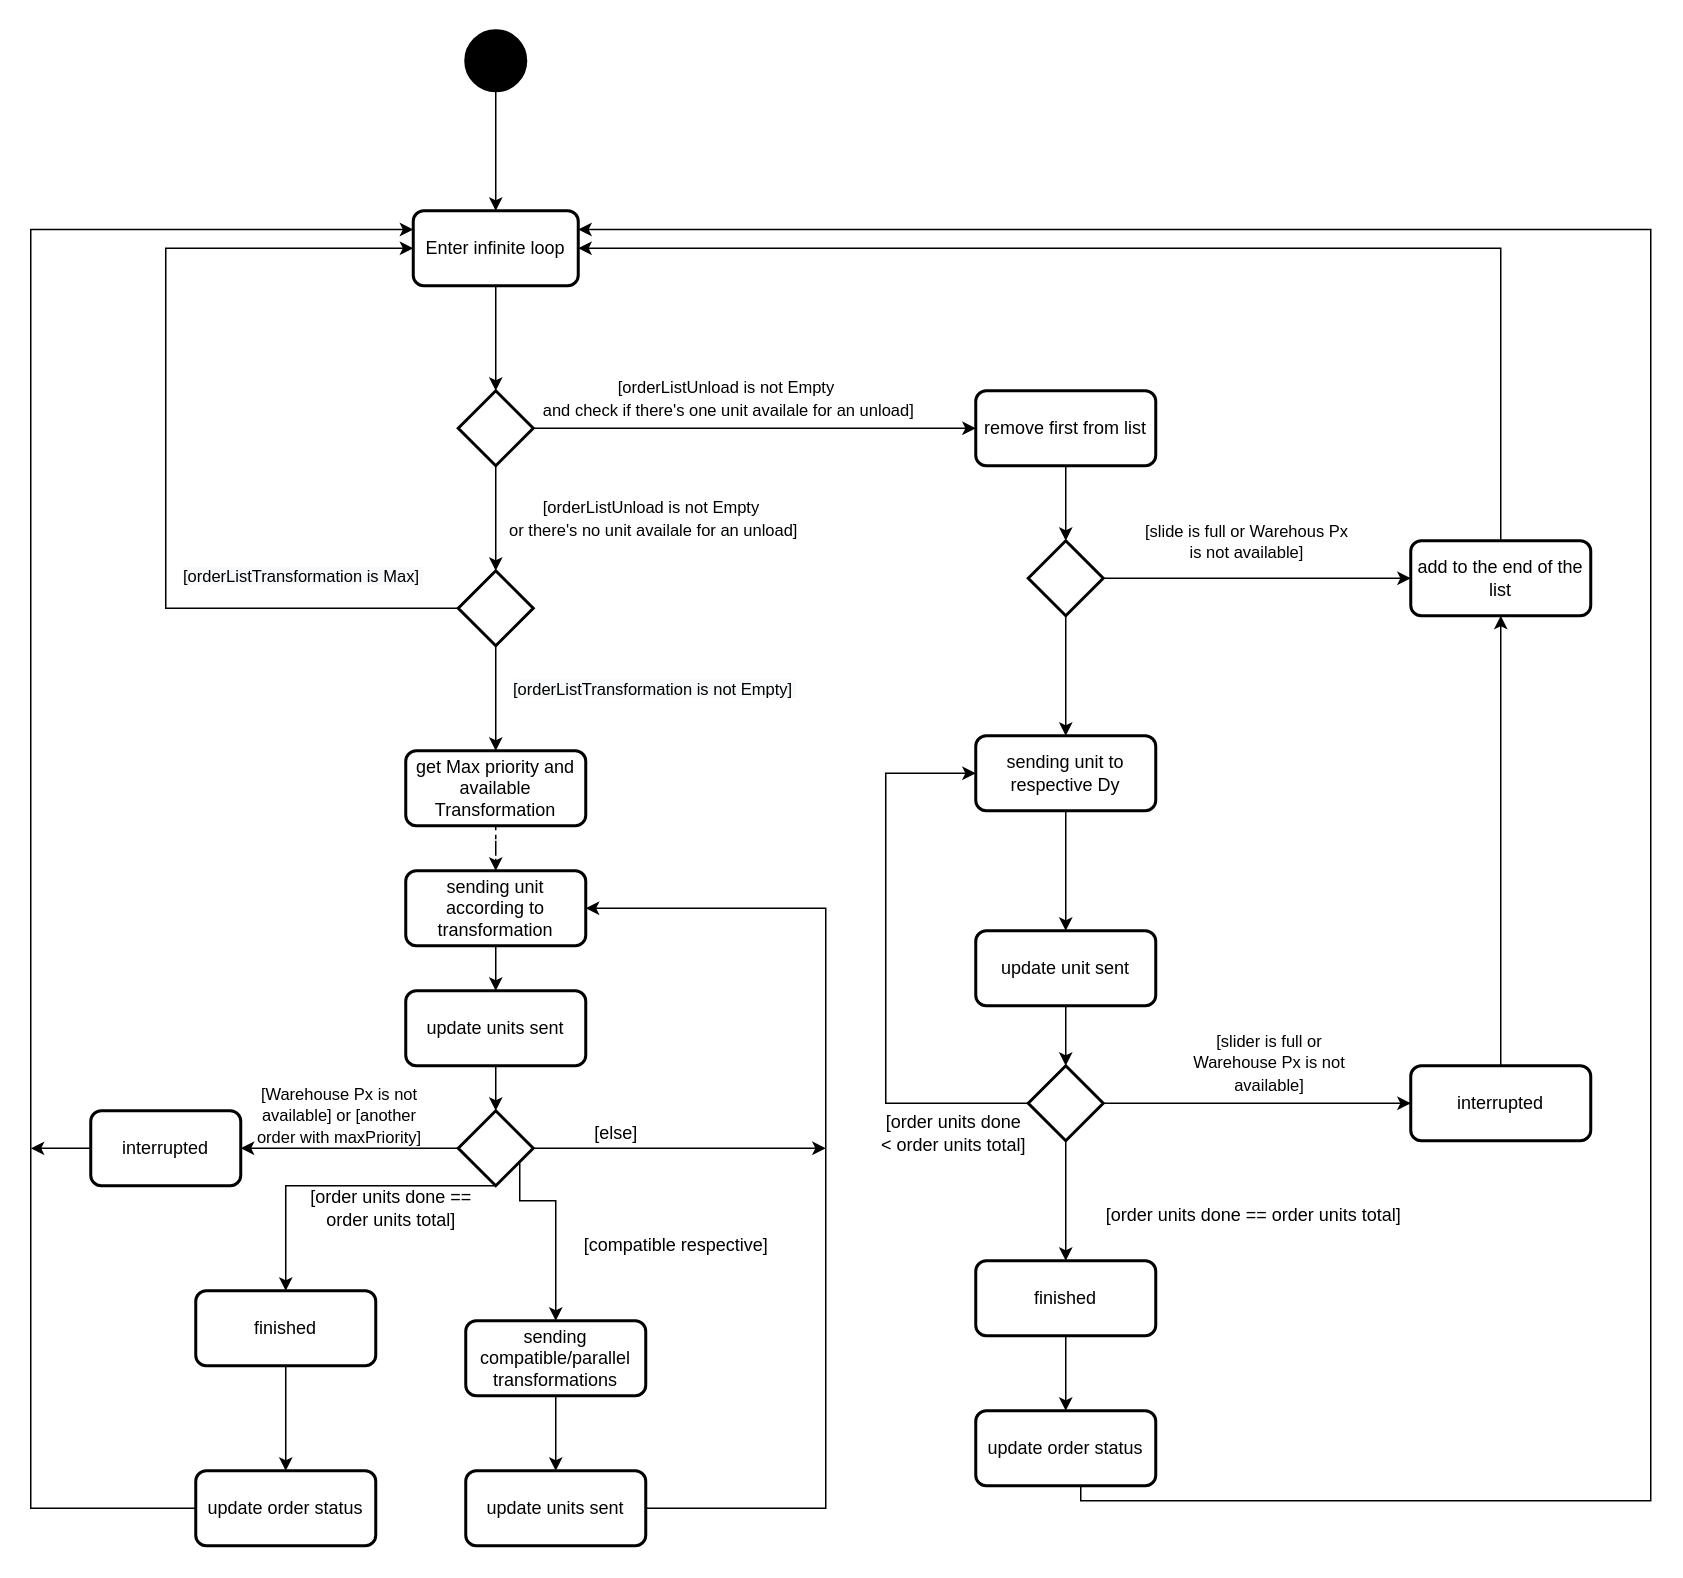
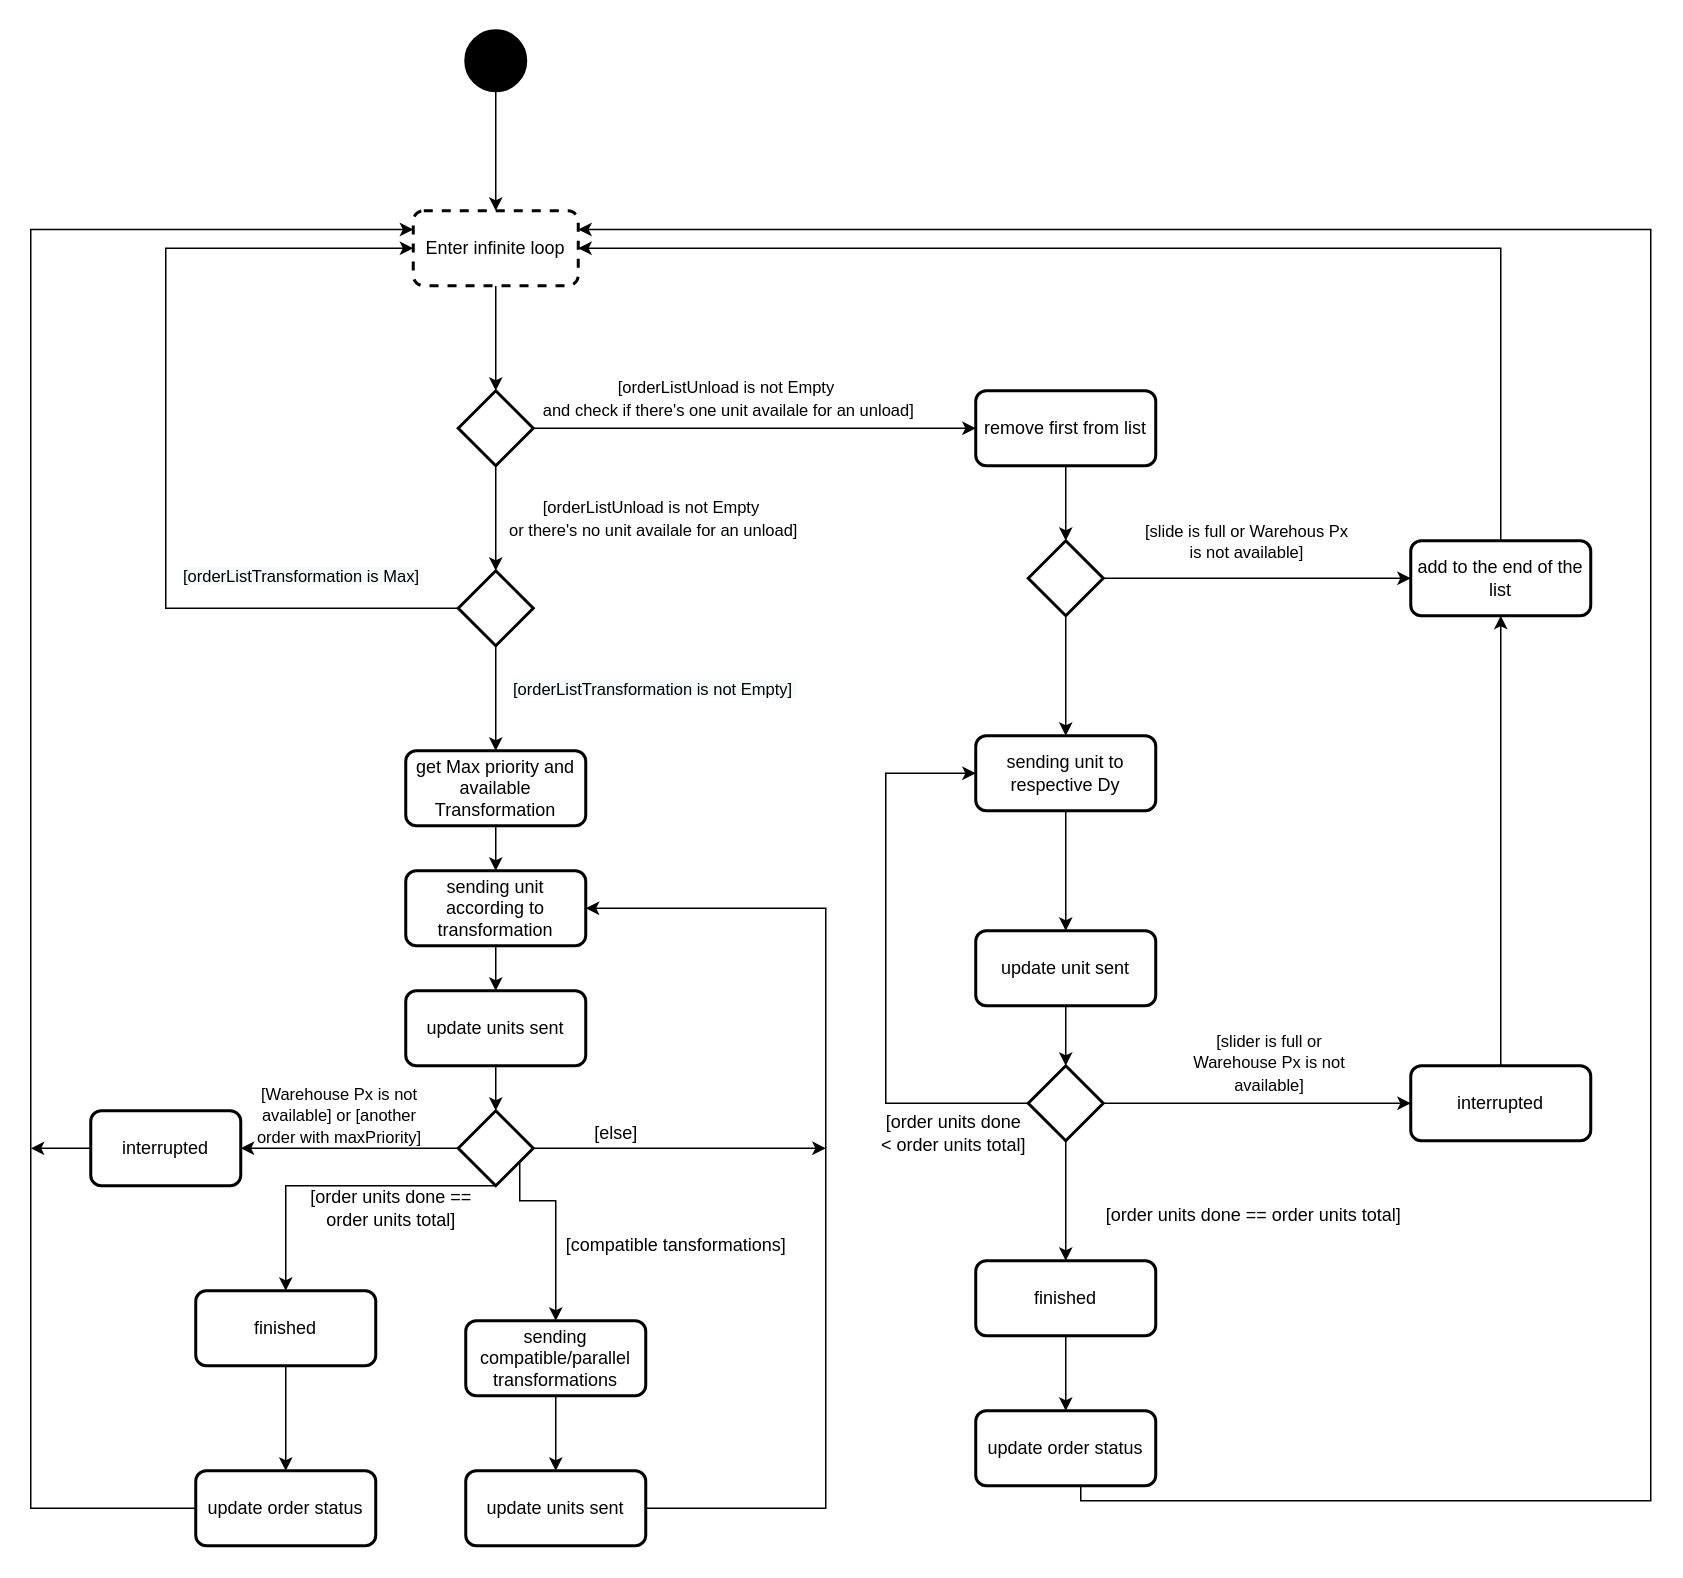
(496, 248) -> (496, 248)
(496, 835) -> (496, 835)
(677, 1246) -> (677, 1246)
